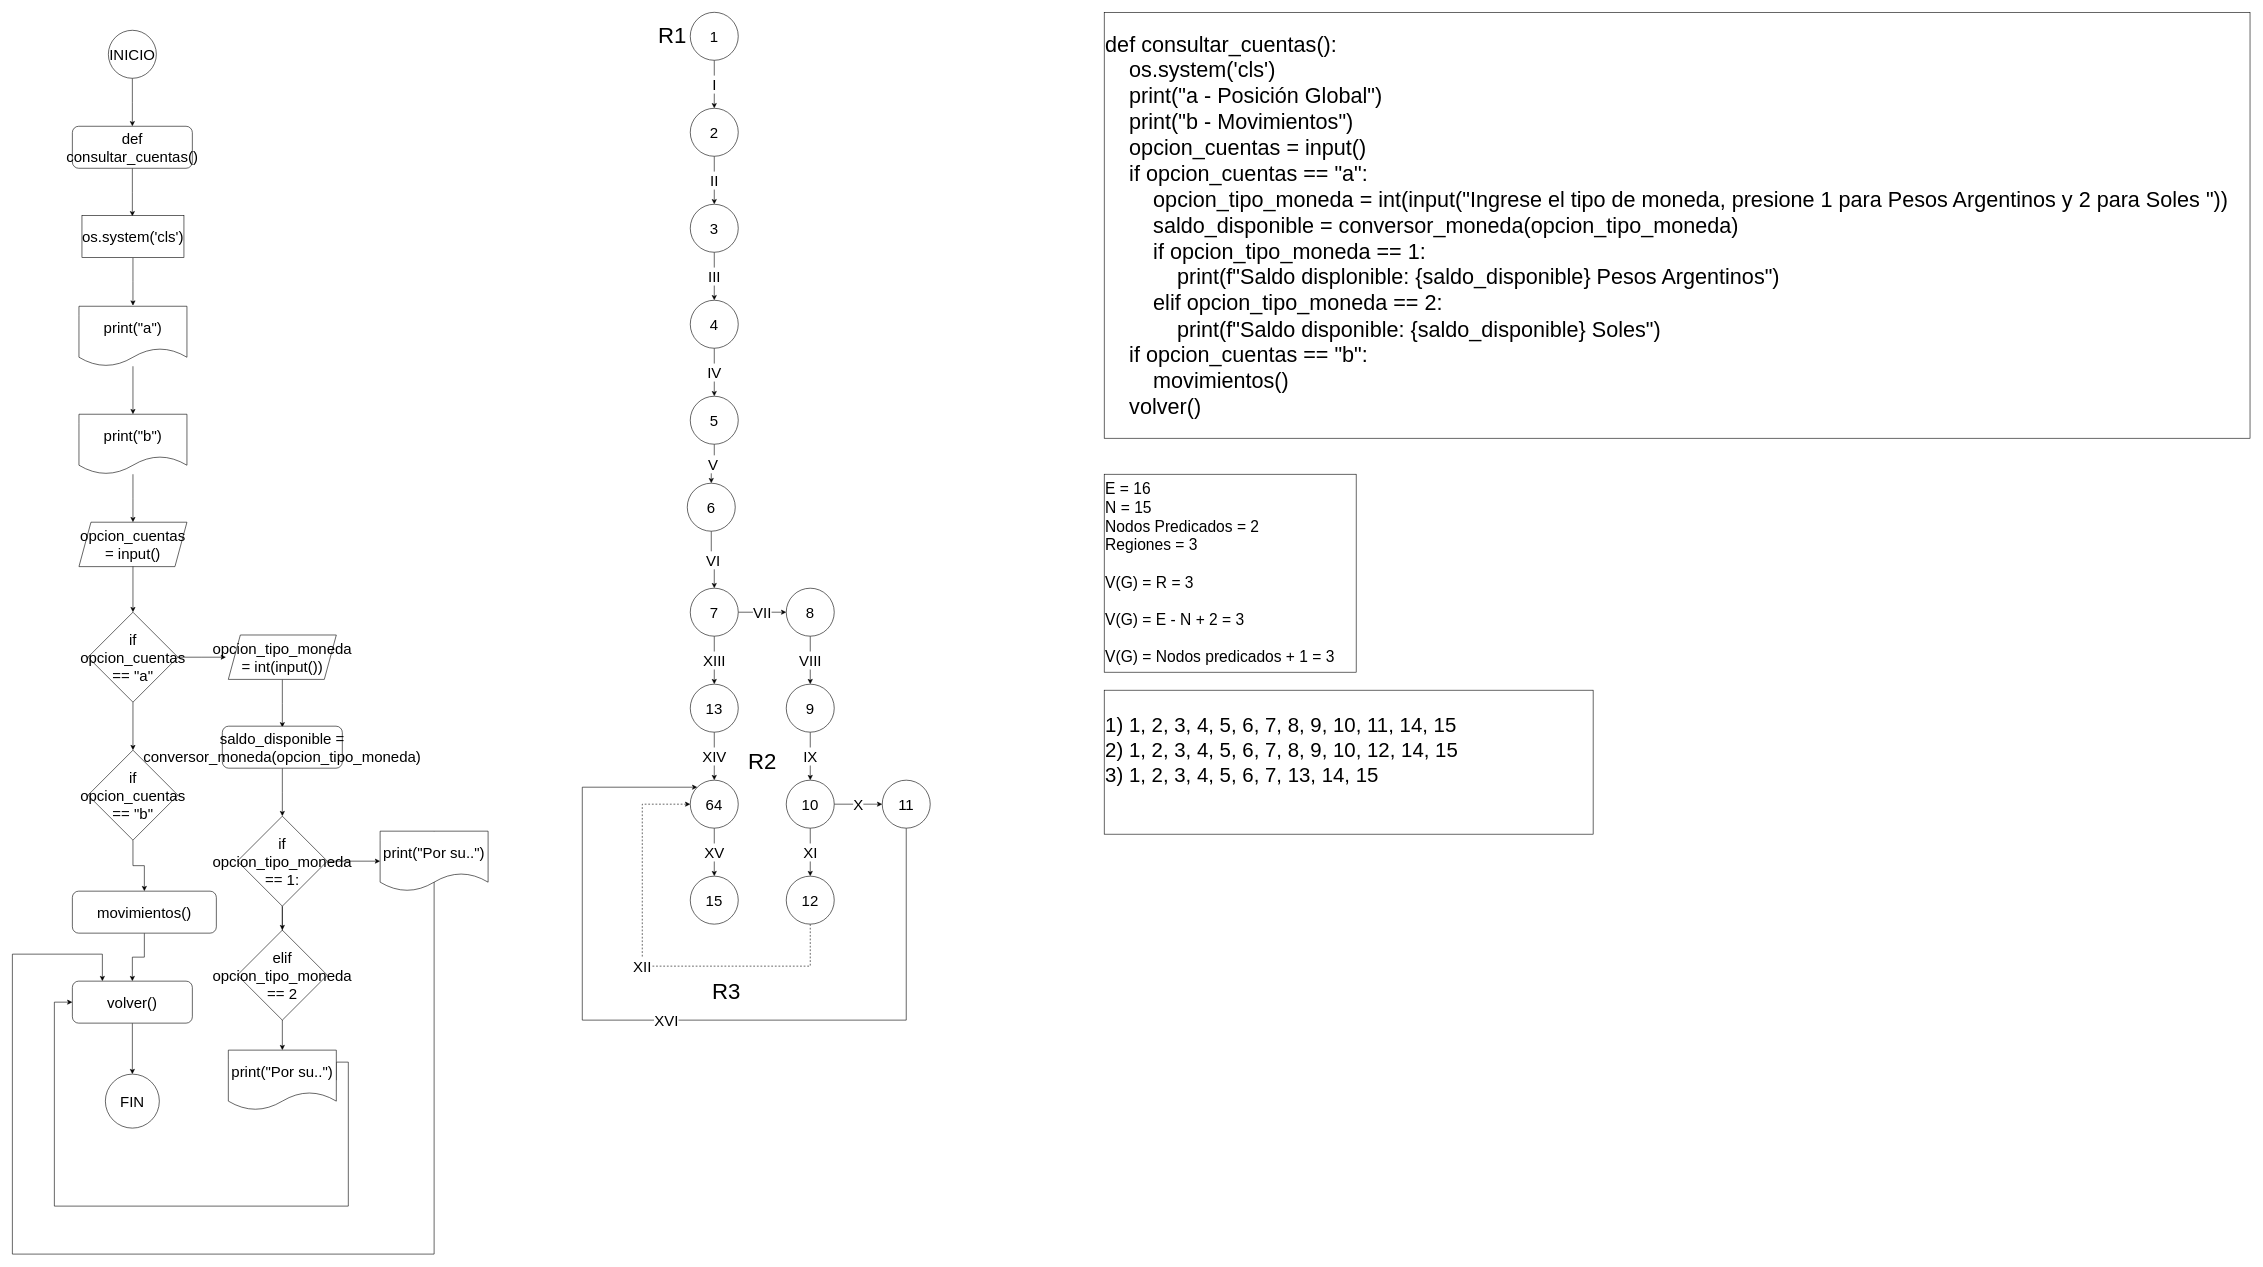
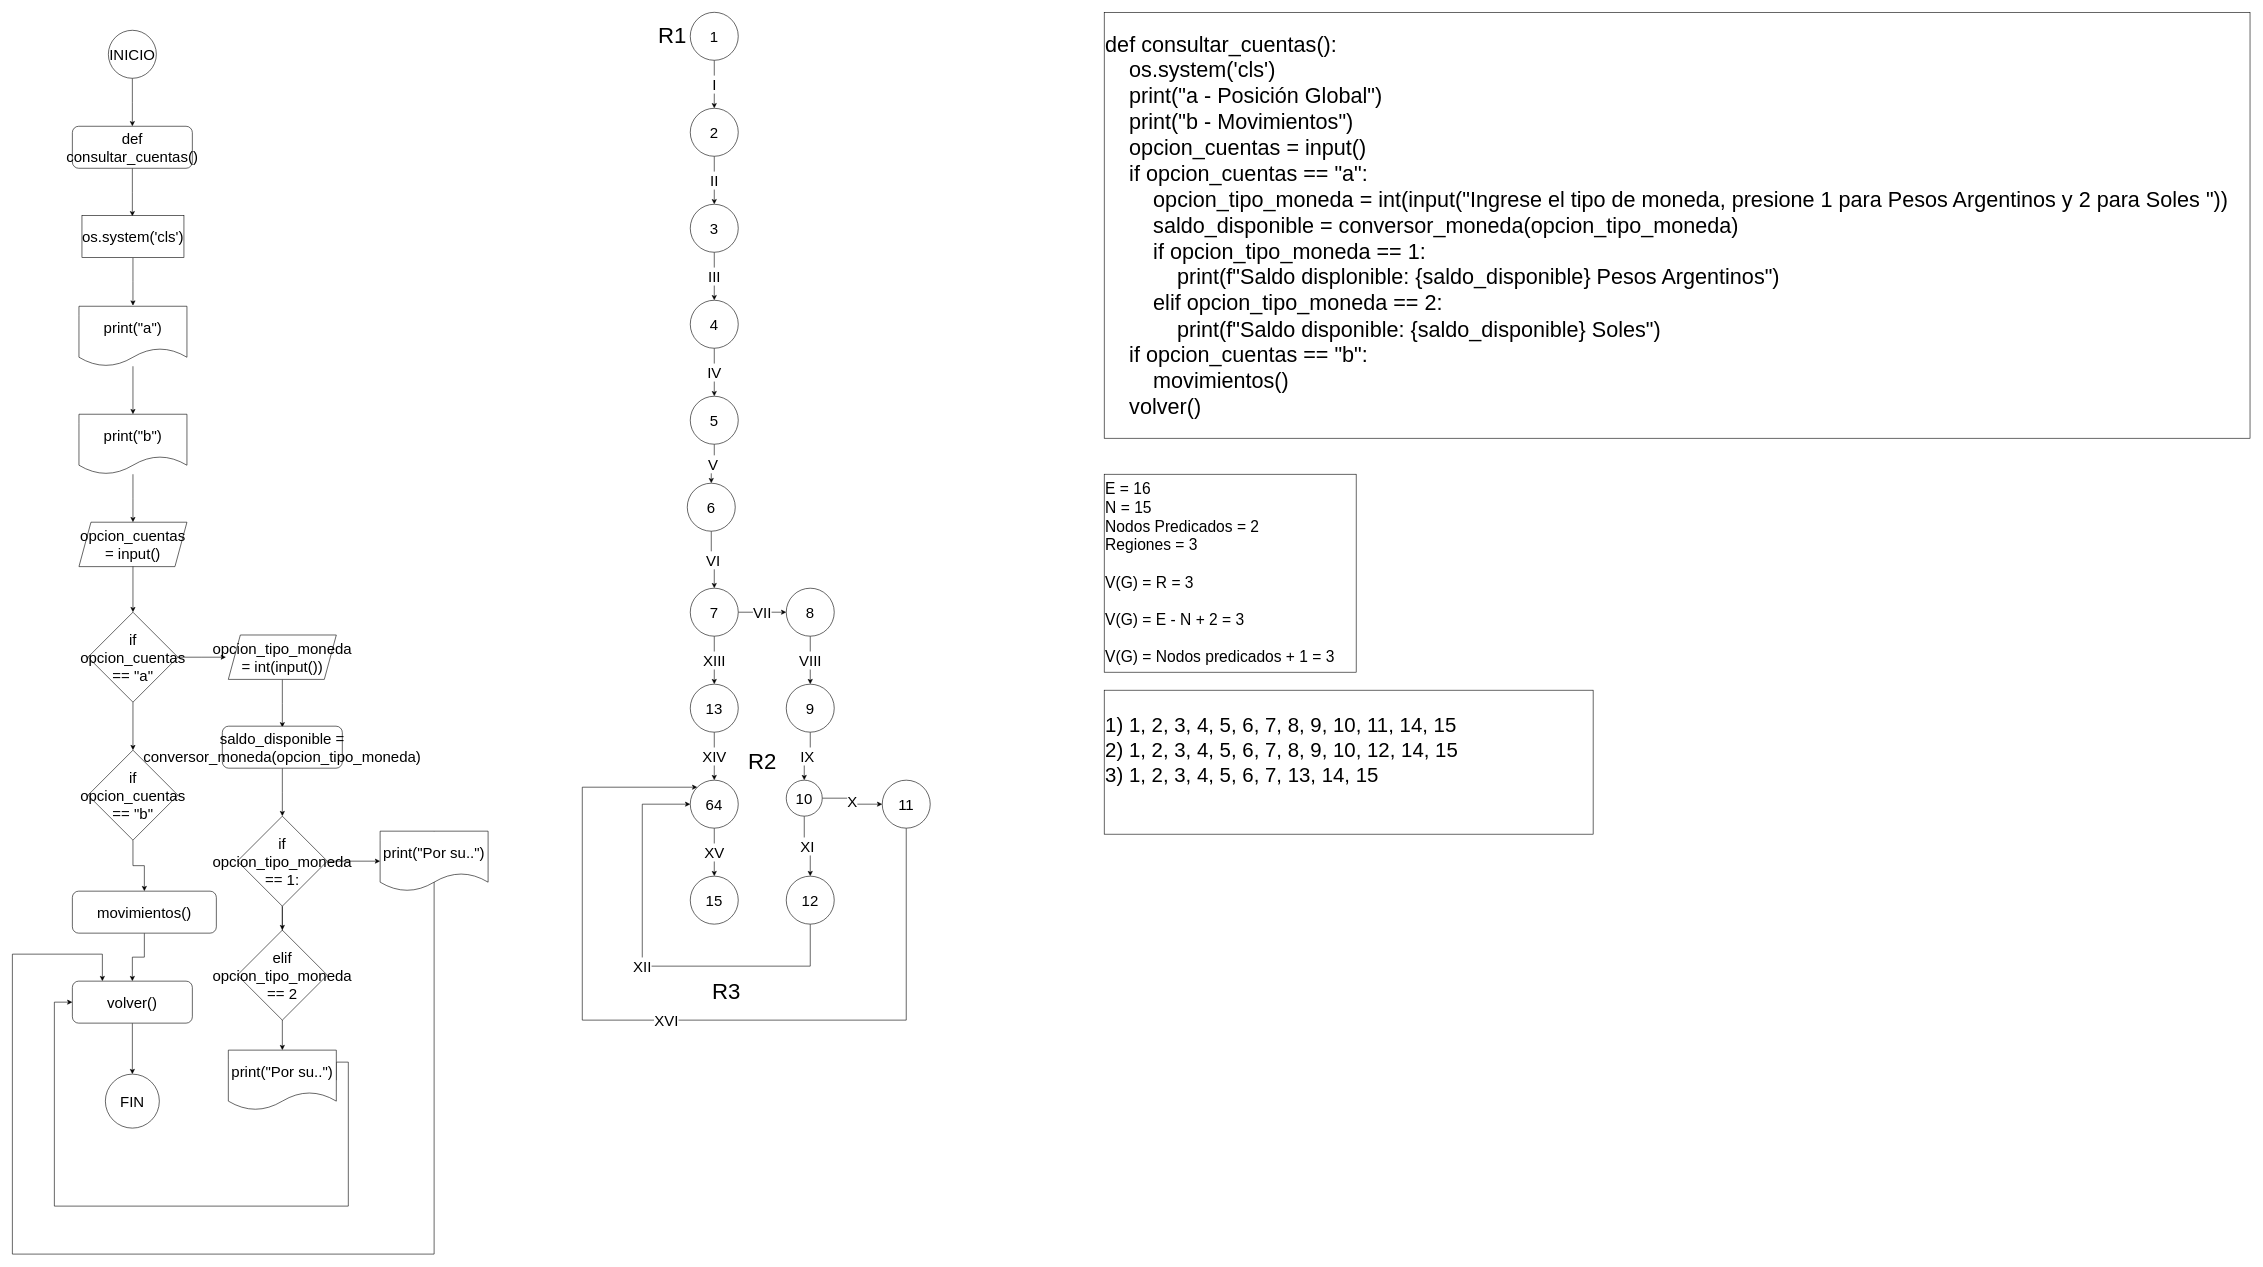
(810, 804) -> (804, 798)
(752, 966) -> (752, 966)
